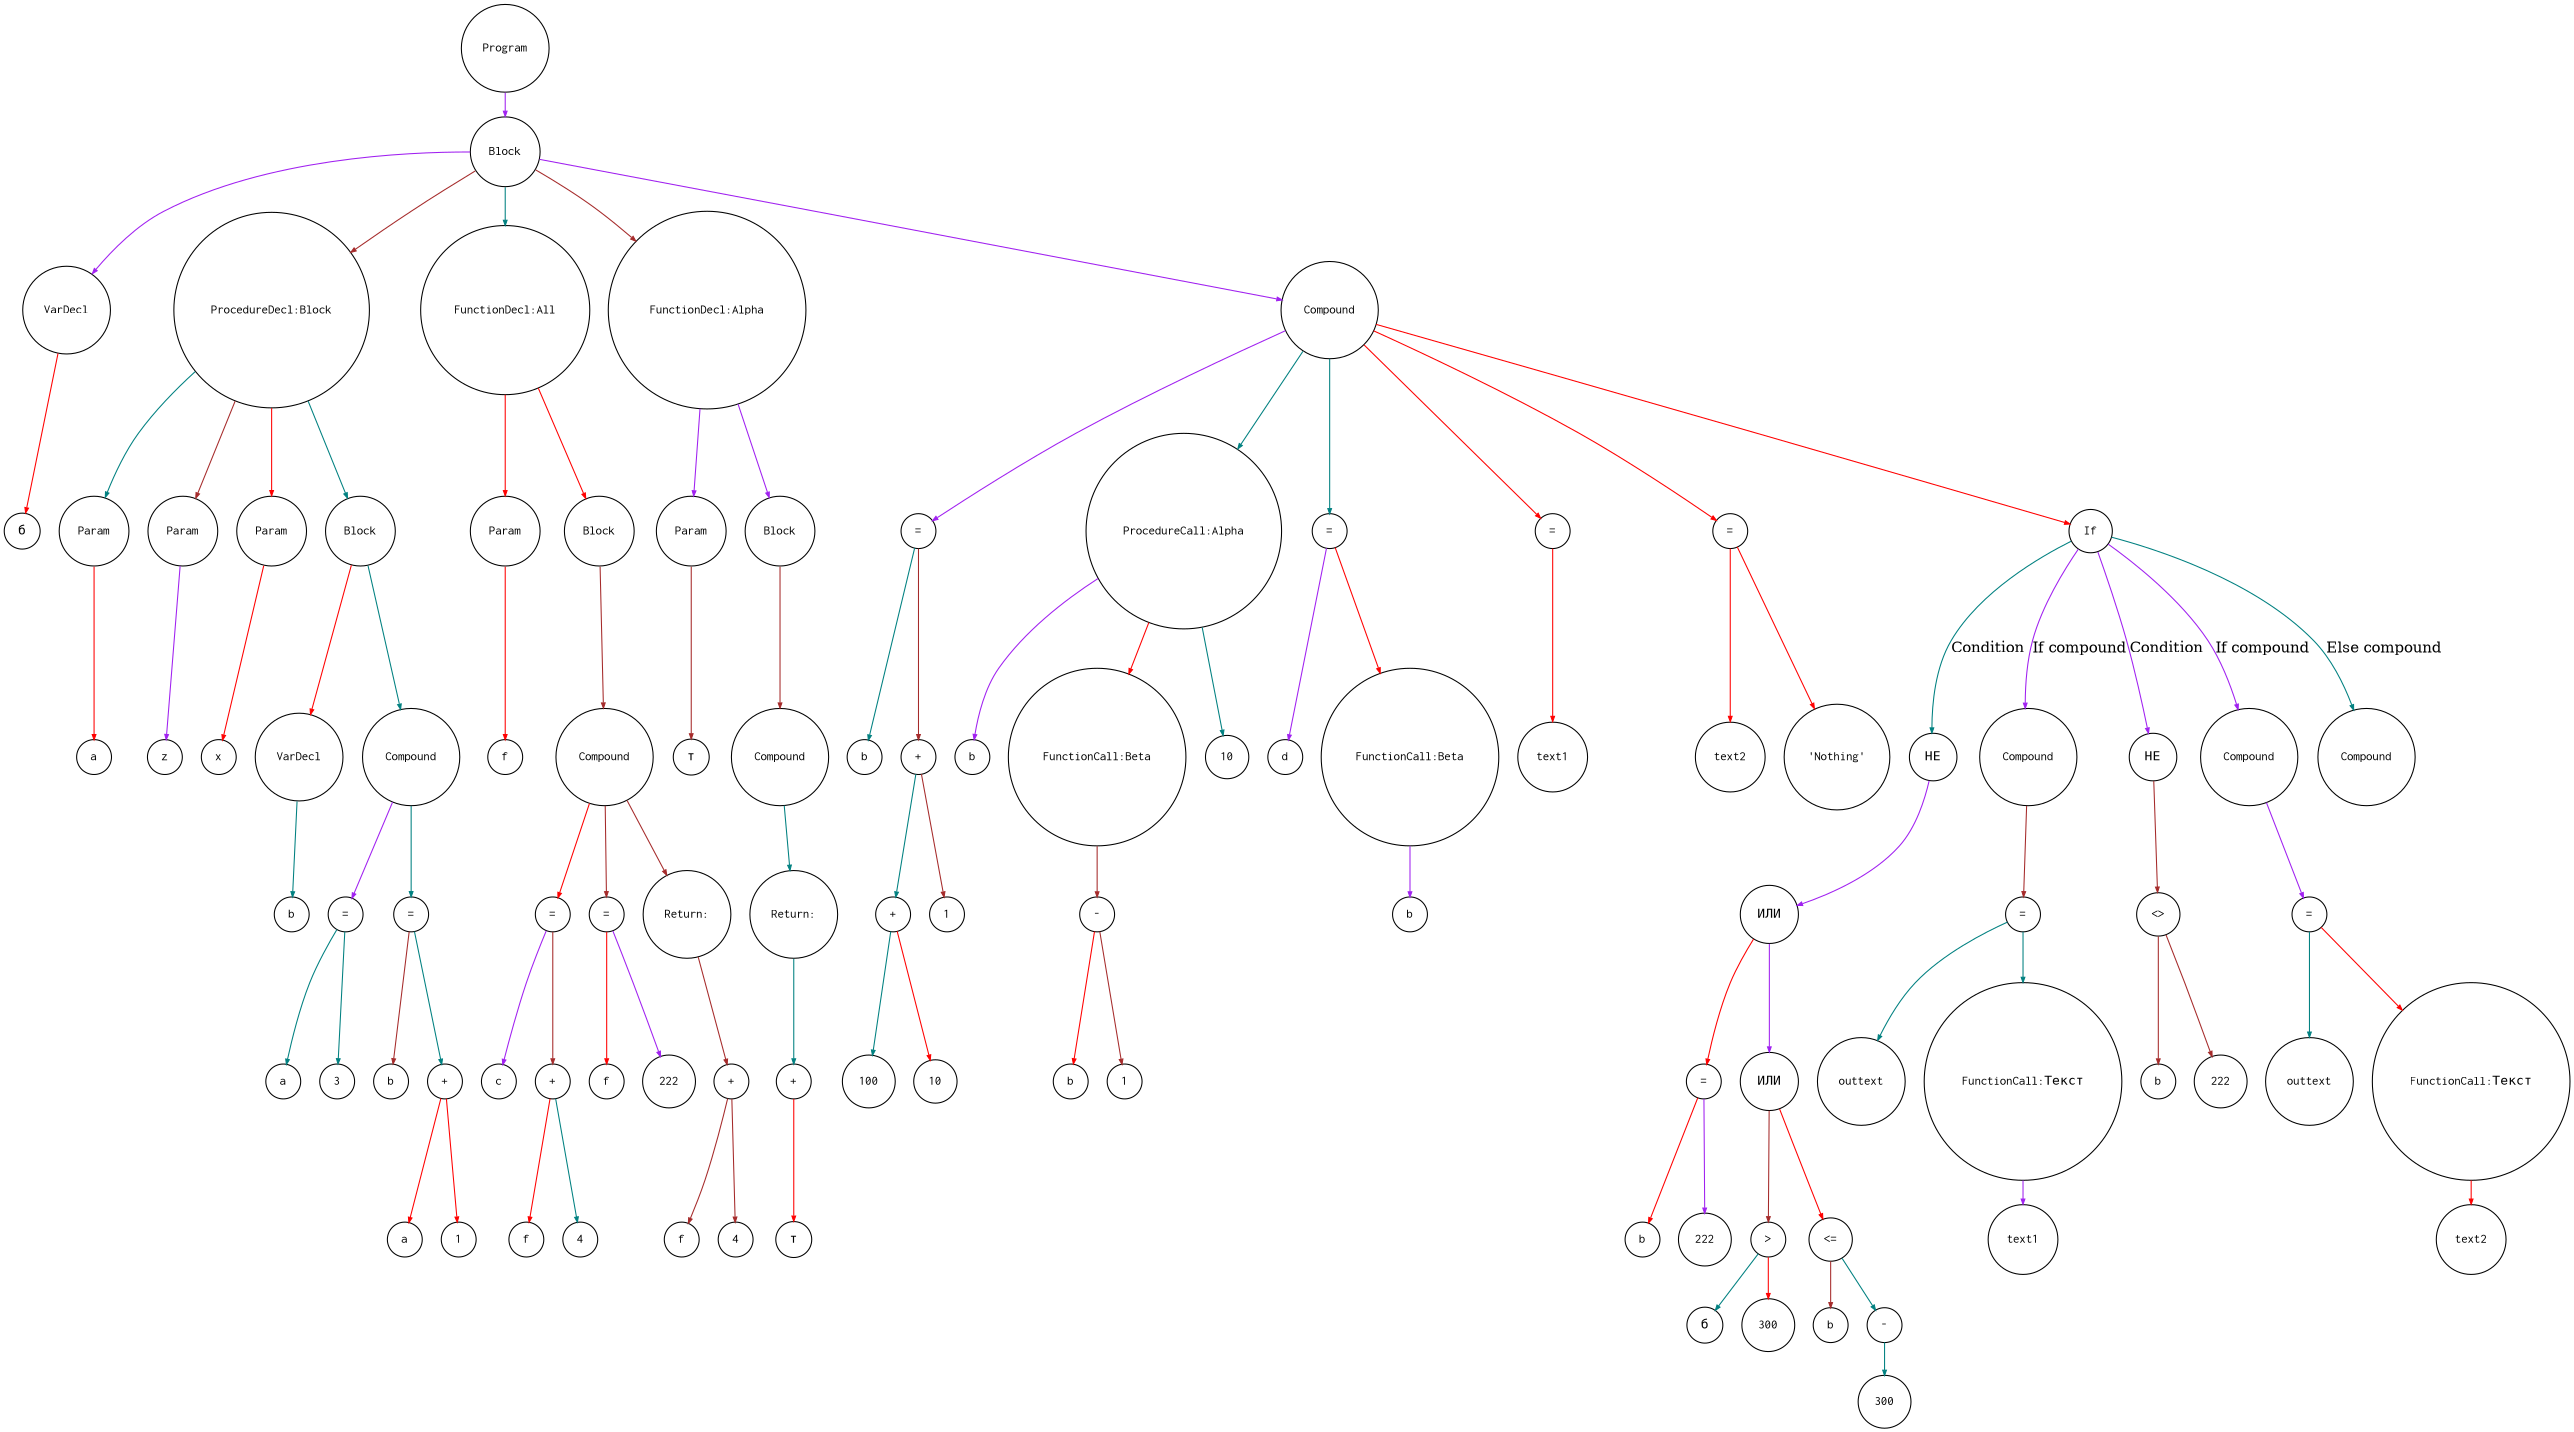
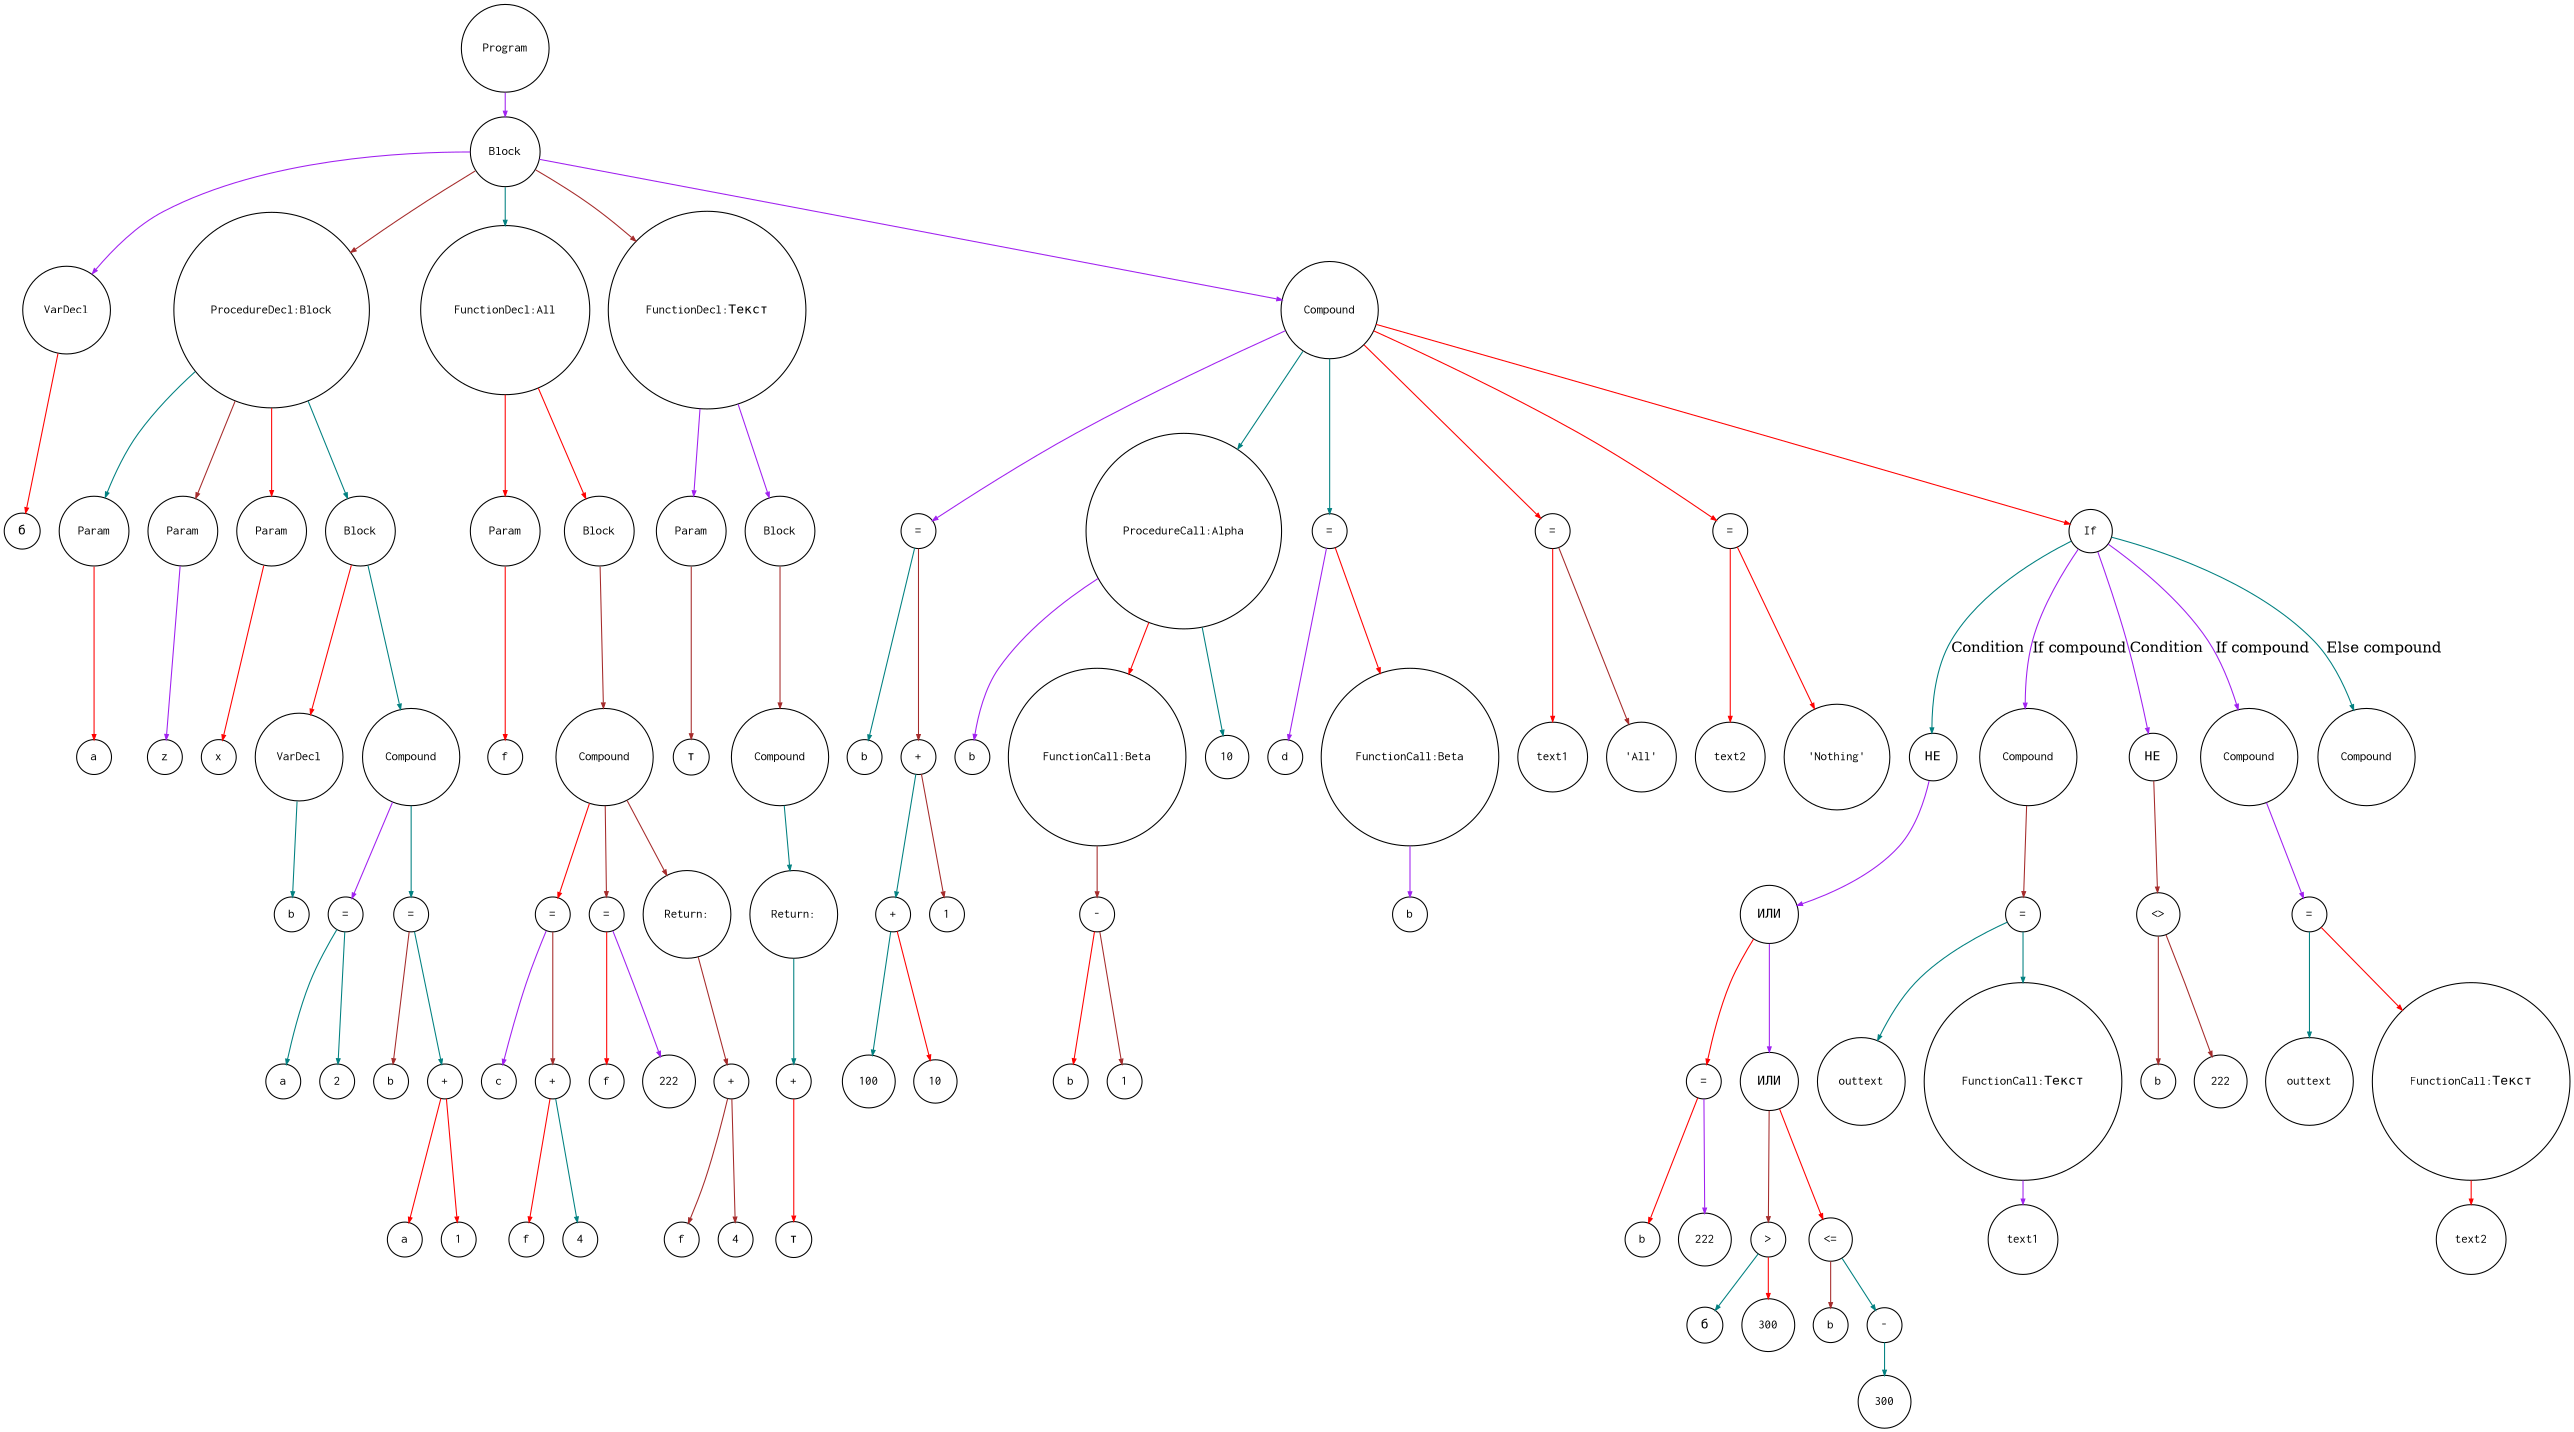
(707, 310) -> (707, 310)
none -> (1641, 757)
(337, 1081) -> (337, 1081)
